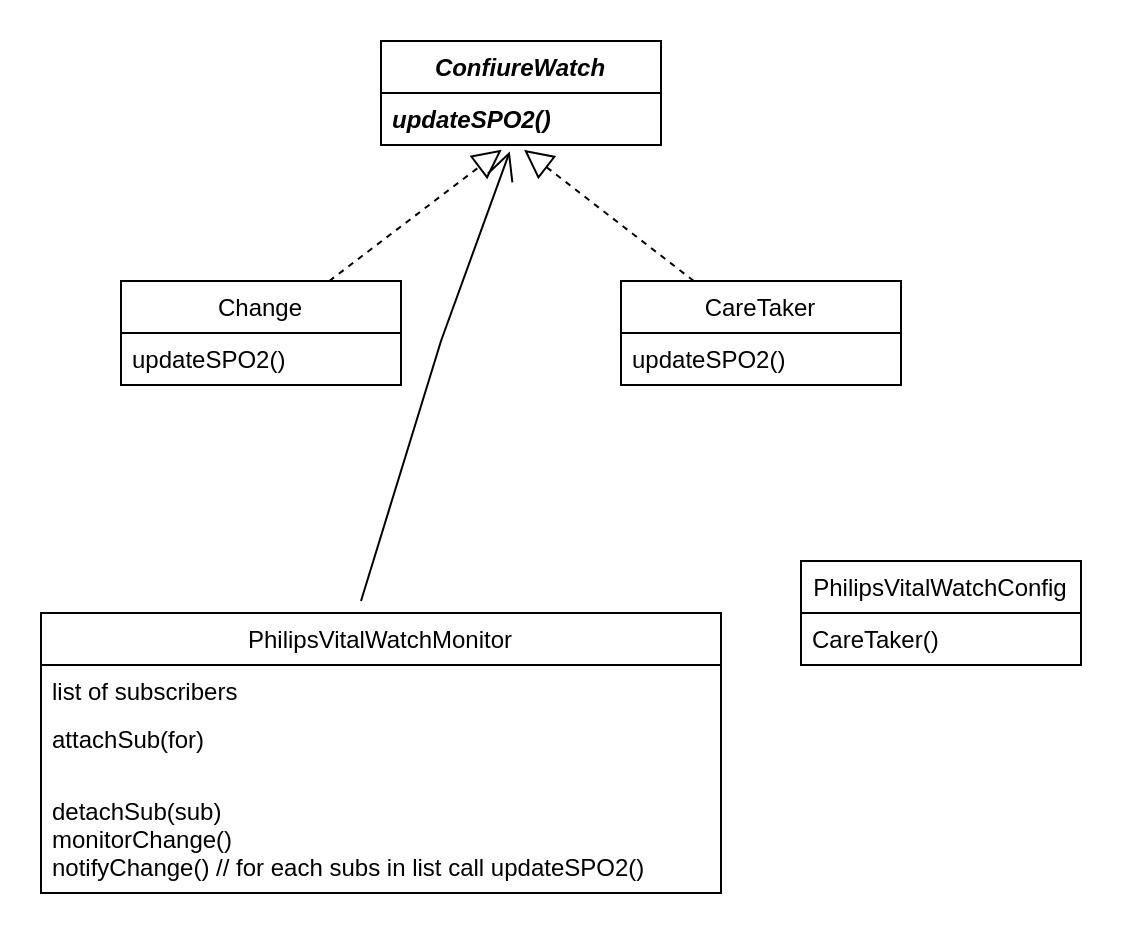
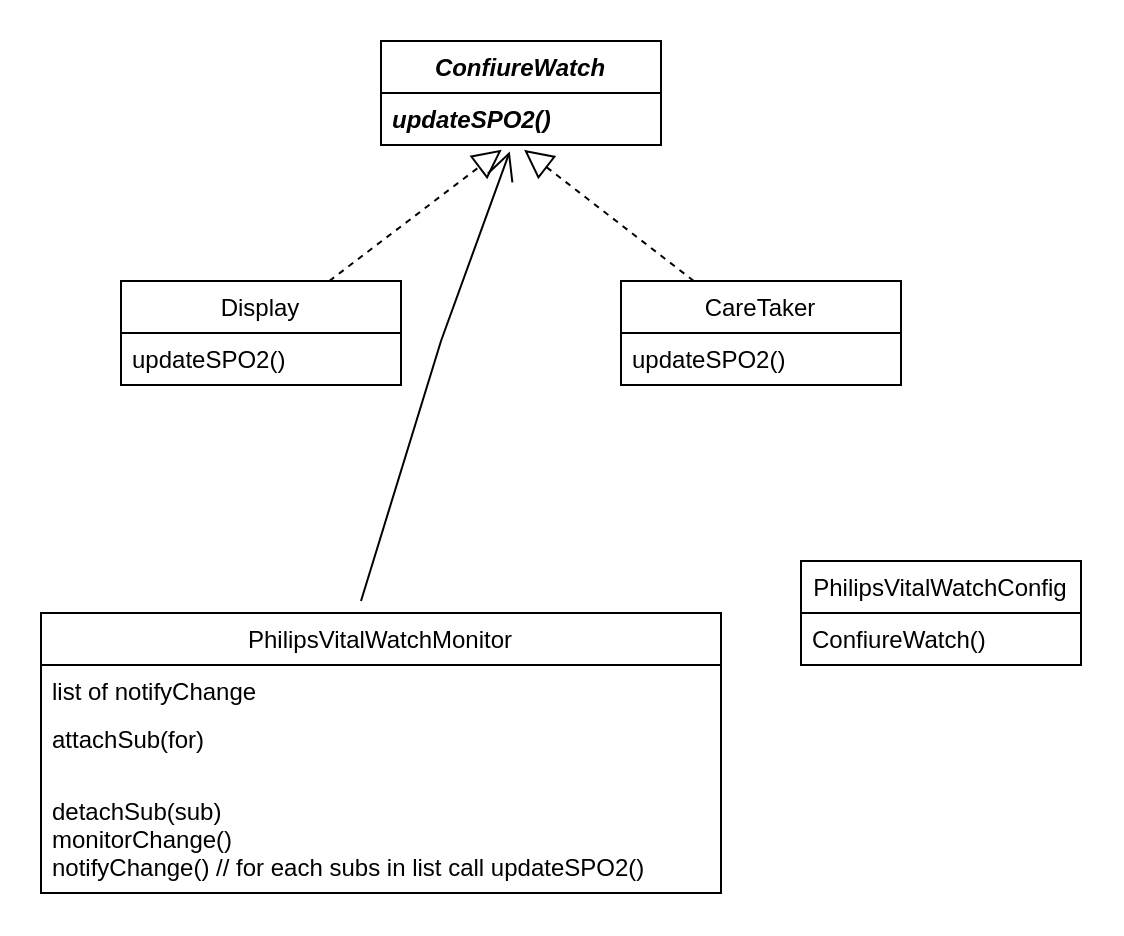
(260, 308) -> (260, 308)
(886, 640) -> (910, 640)
(164, 692) -> (171, 692)
